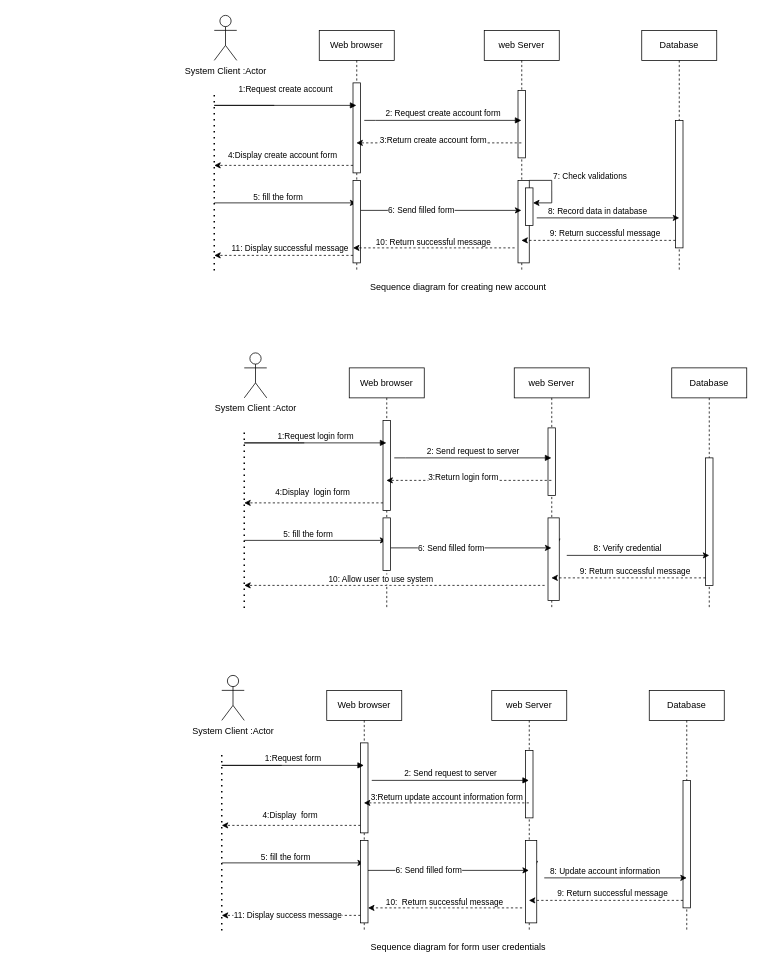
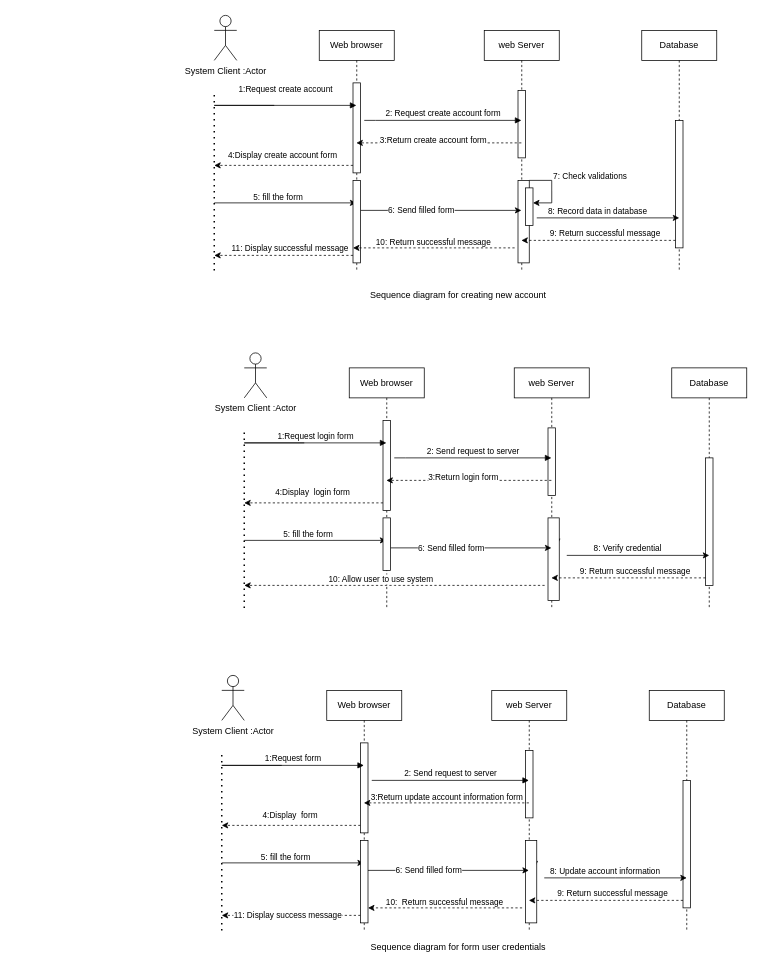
(458, 288) -> (458, 295)
